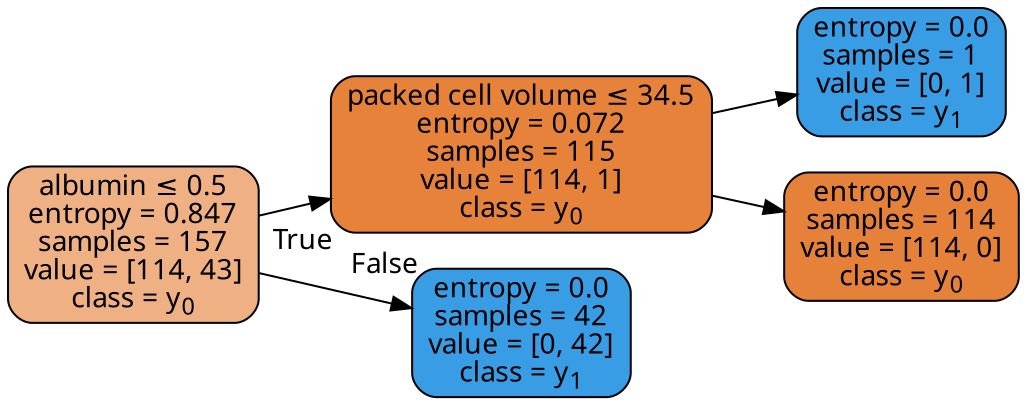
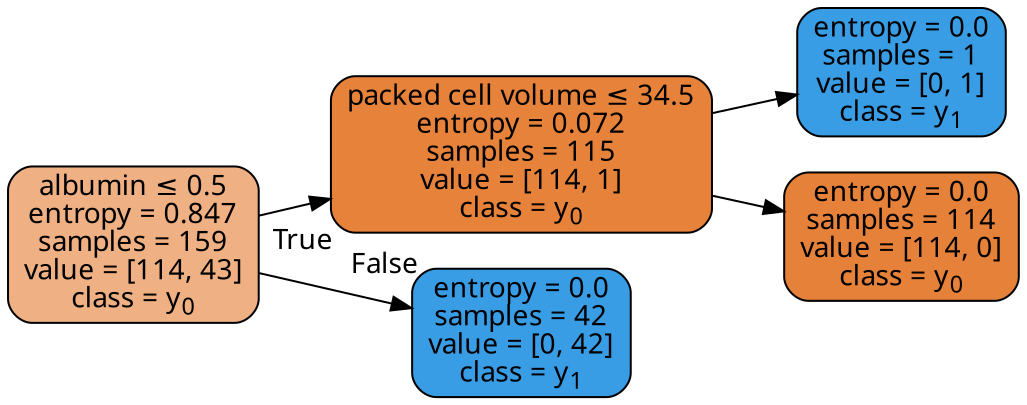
(133, 243) -> (133, 243)
